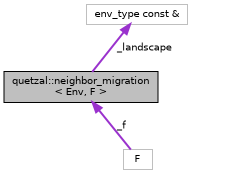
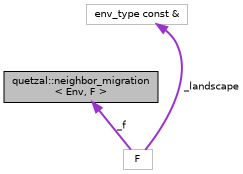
(108, 52) -> (178, 92)
